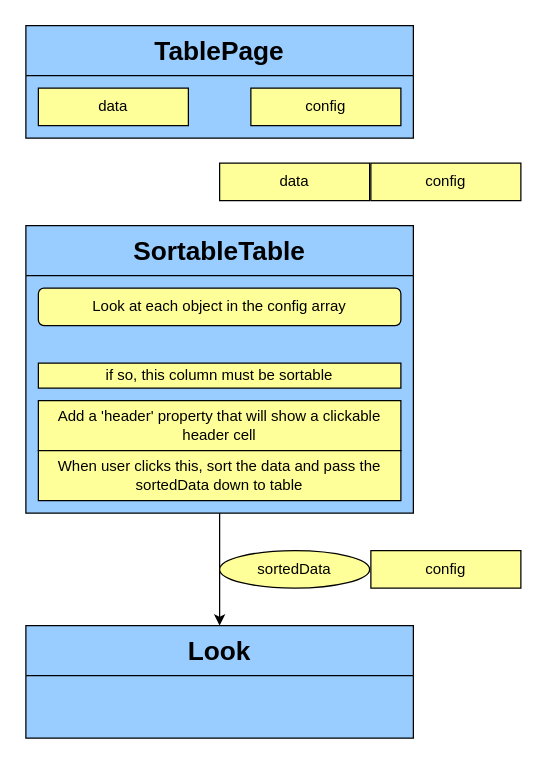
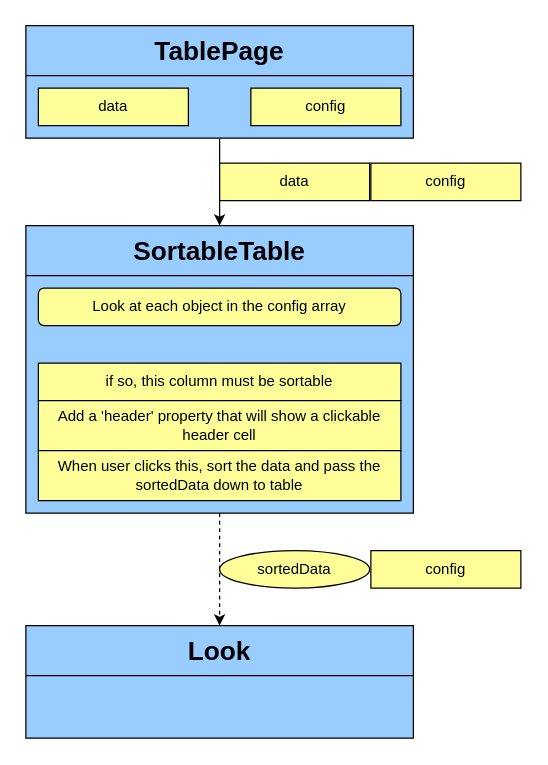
none -> (219, 150)
(219, 376) -> (219, 382)
(219, 566) -> (219, 566)
